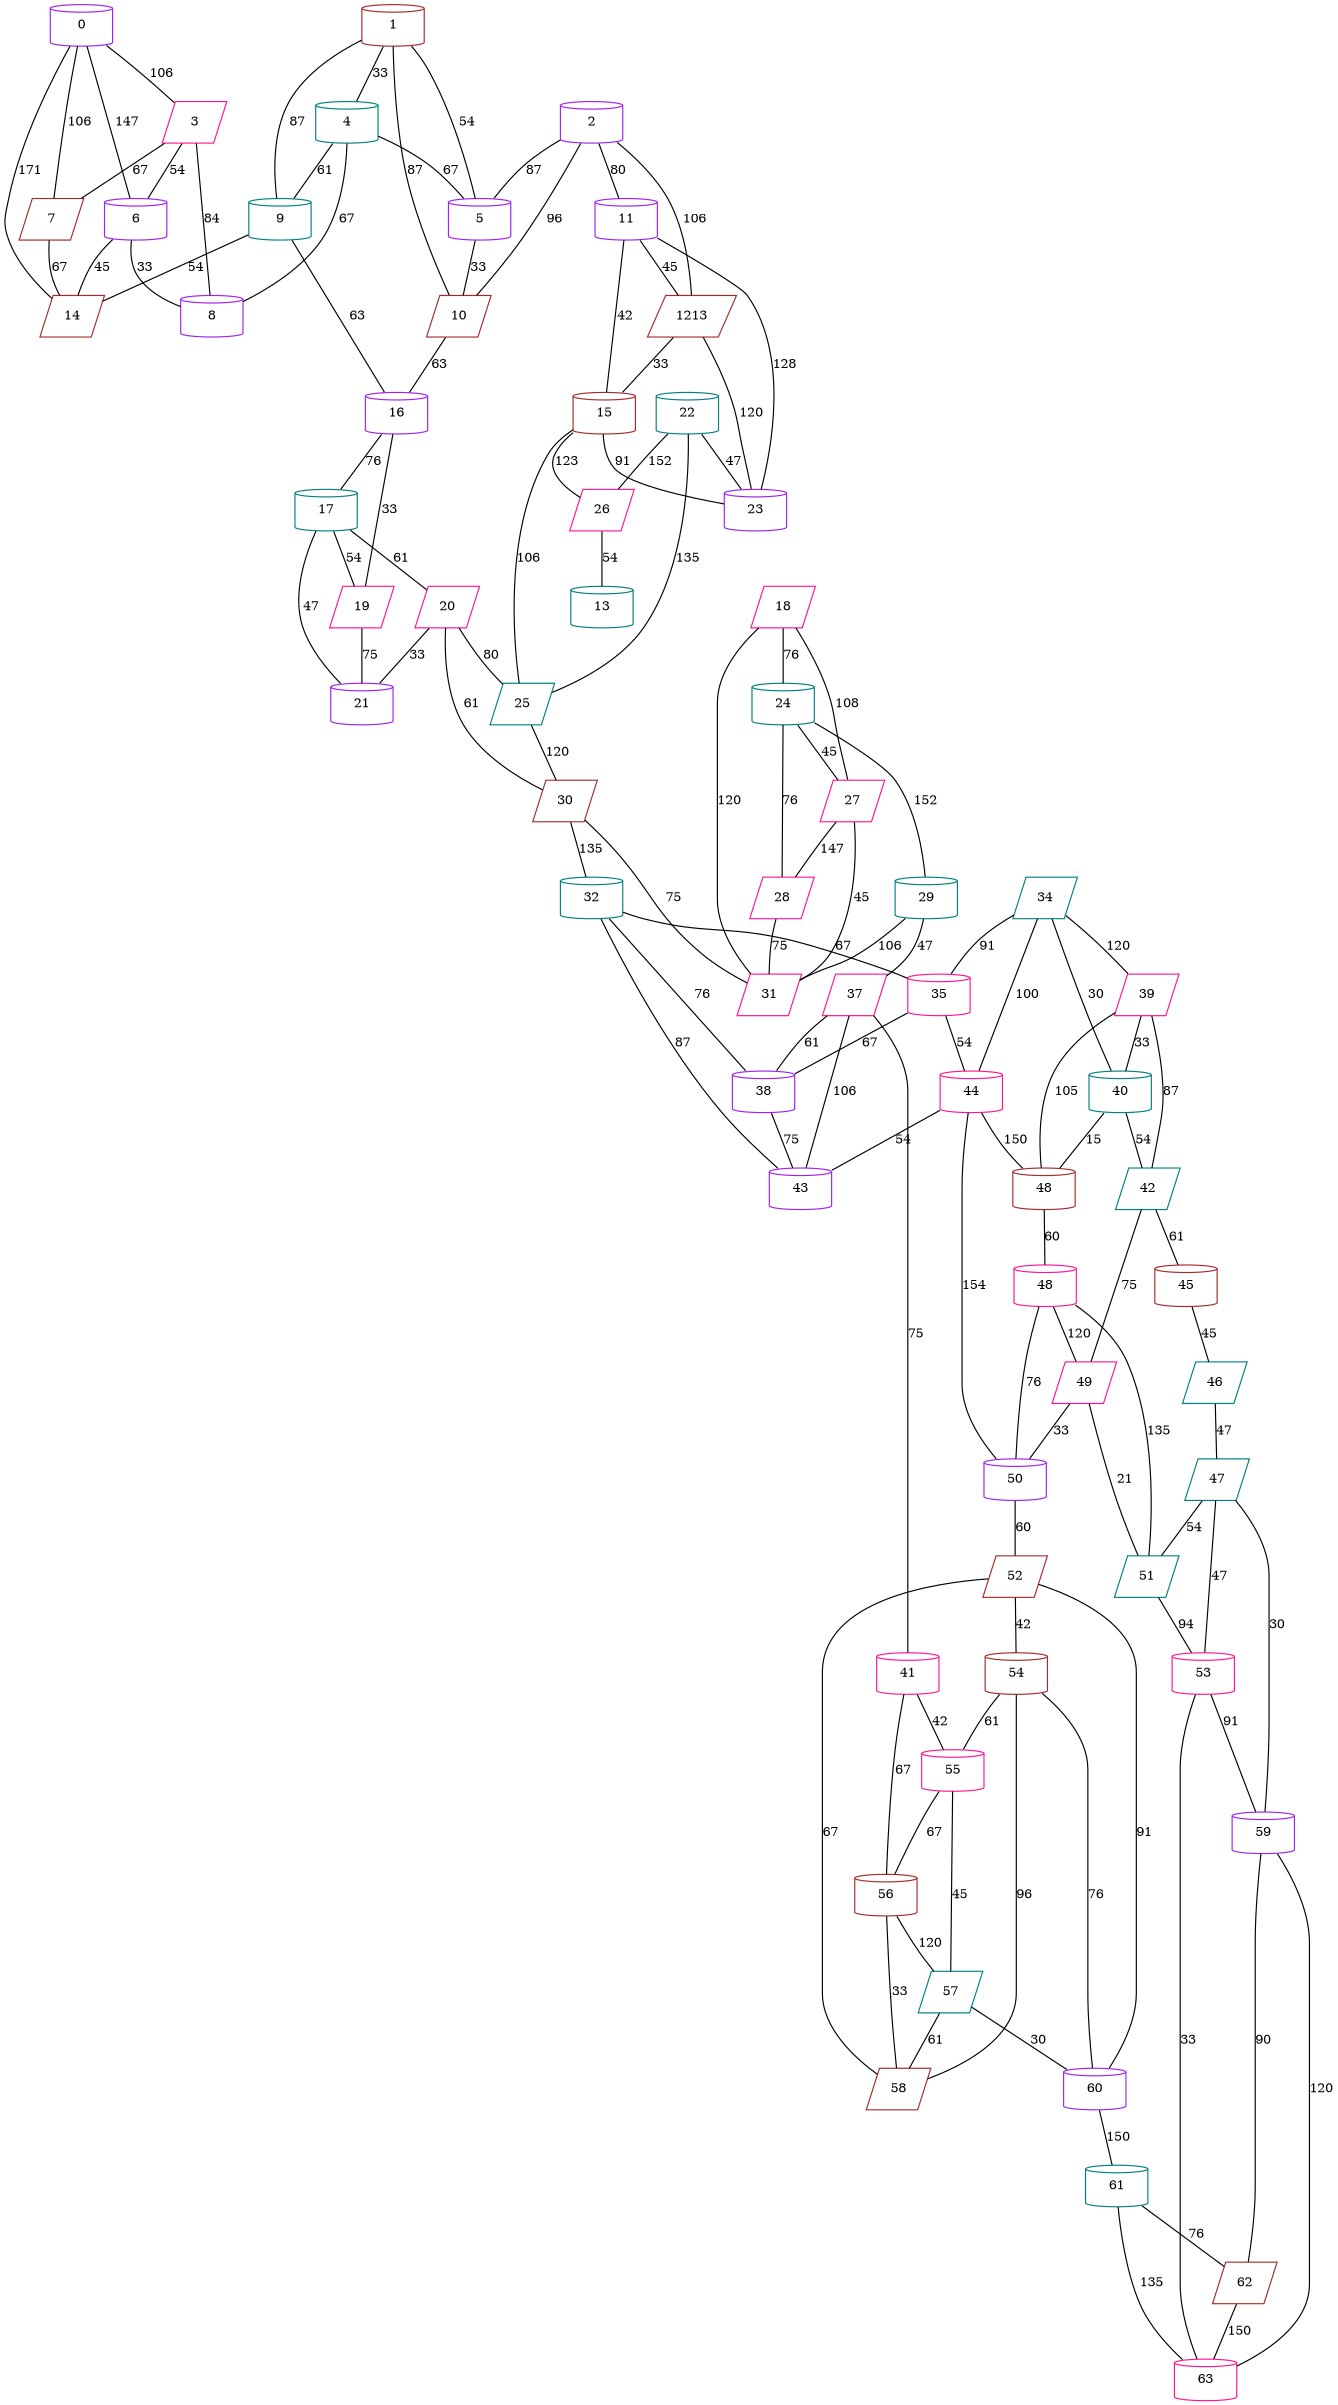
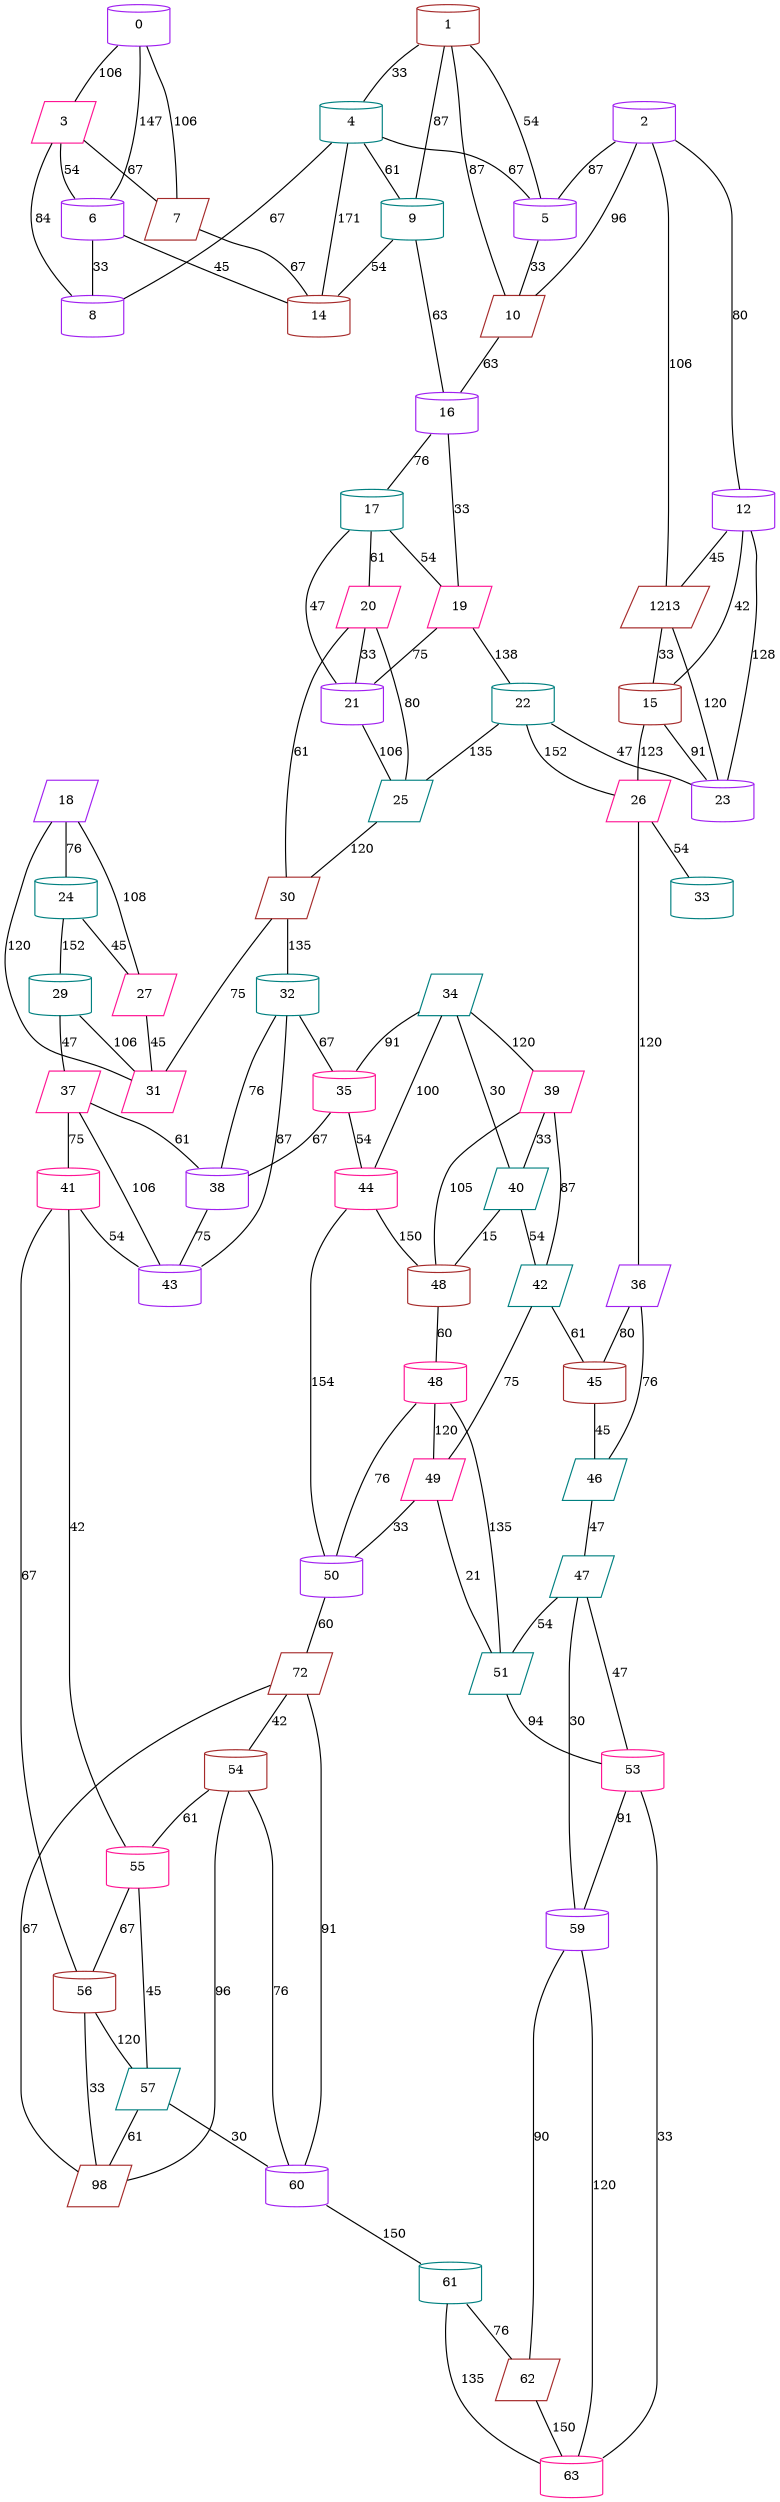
(15, 175) -> (335, 219)
(626, 219) -> (744, 510)
(72, 316) -> (319, 316)
(518, 549) -> (377, 753)
(602, 607) -> (702, 898)
(783, 607) -> (66, 801)
none -> (491, 656)
(782, 898) -> none
(1120, 1092) -> (516, 1189)
(886, 1140) -> (106, 1242)
none -> (639, 1286)
(1015, 1577) -> (300, 1674)
(899, 2089) -> (100, 2186)
